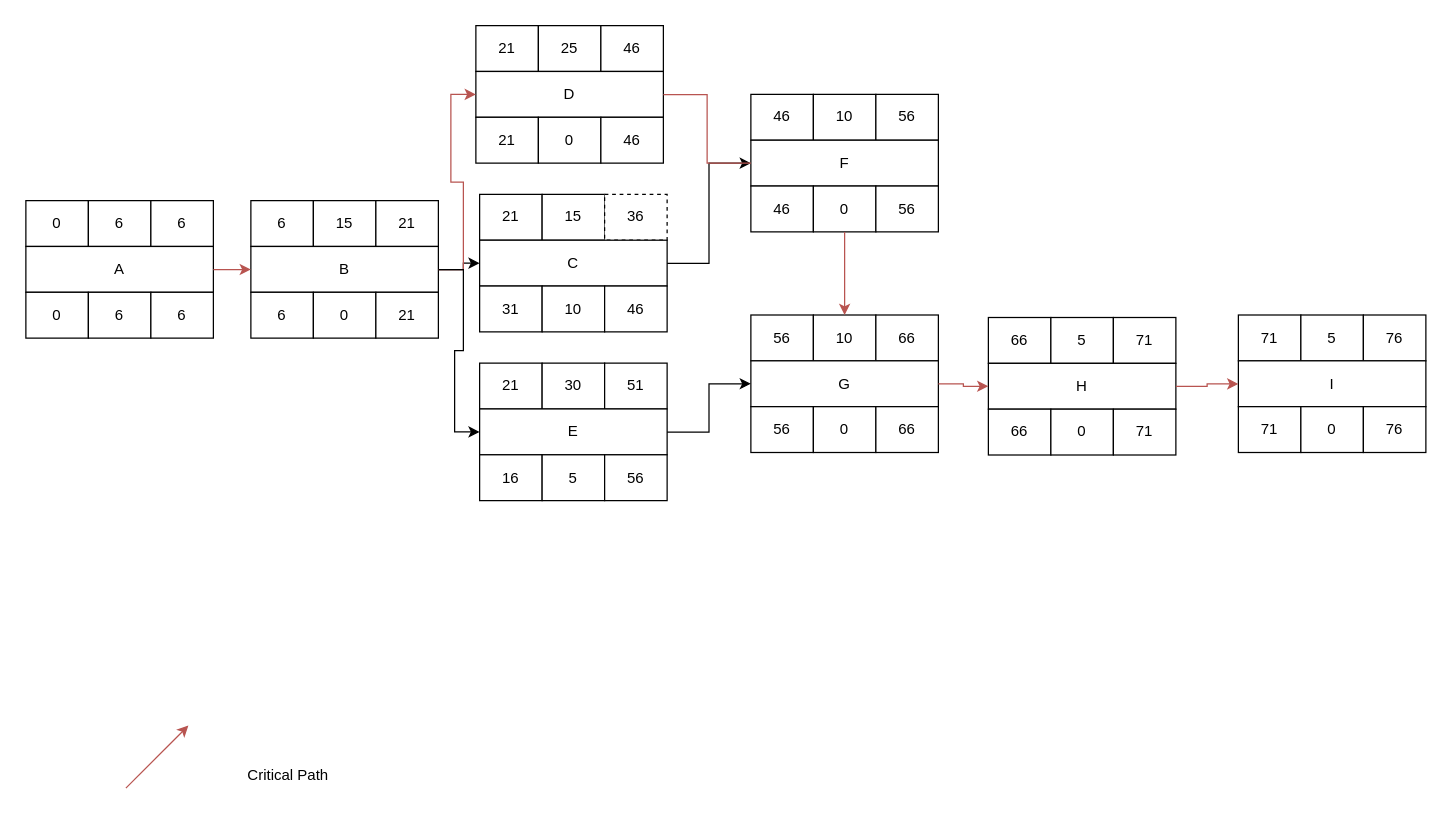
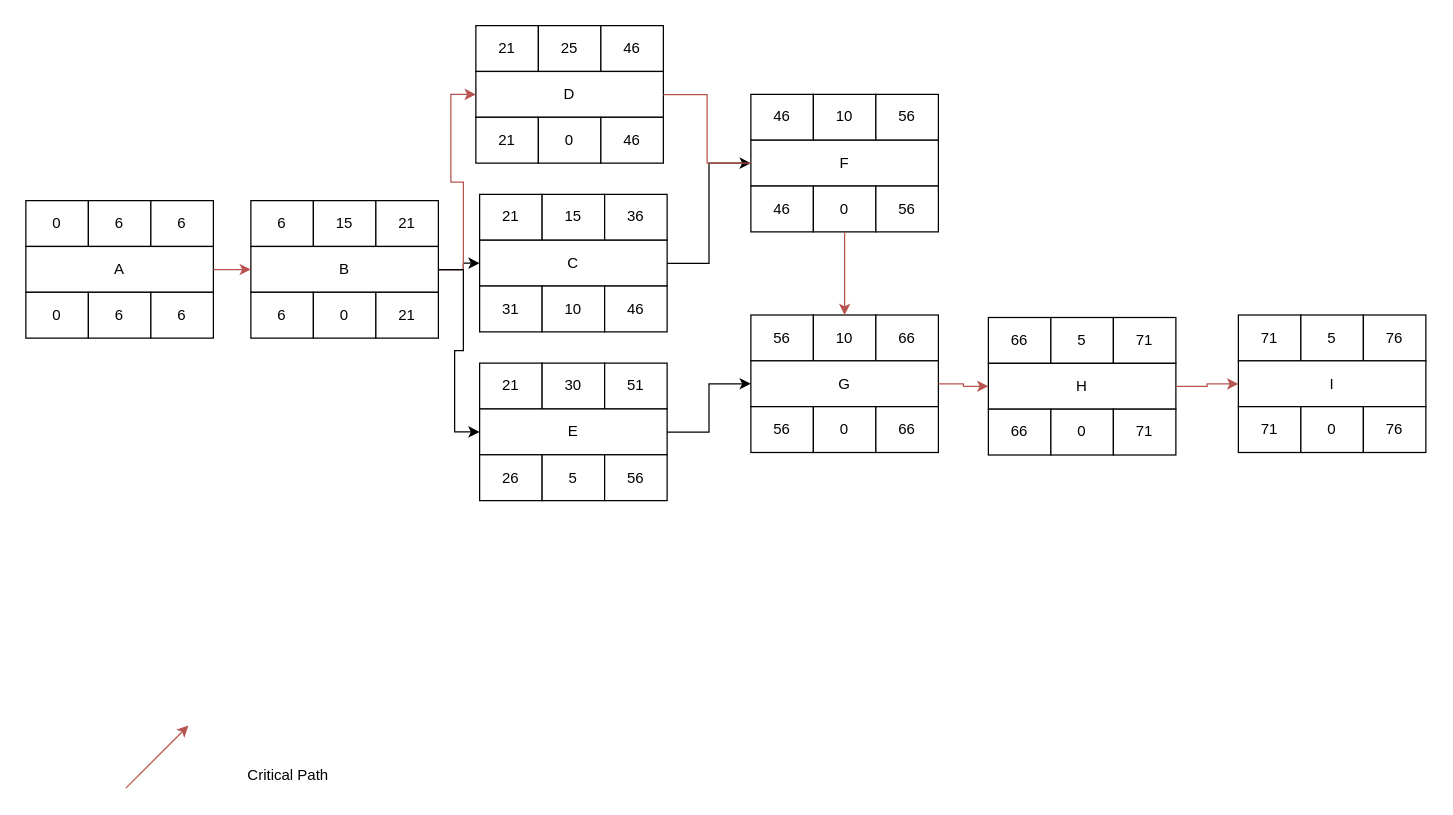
(636, 217) -> (636, 217)
(511, 478) -> (511, 478)
